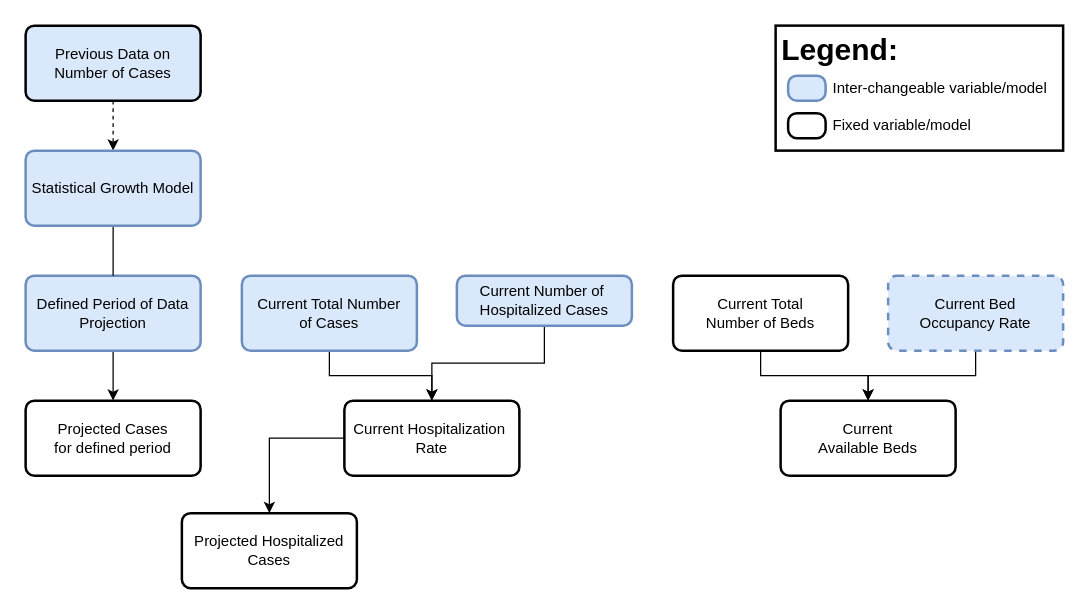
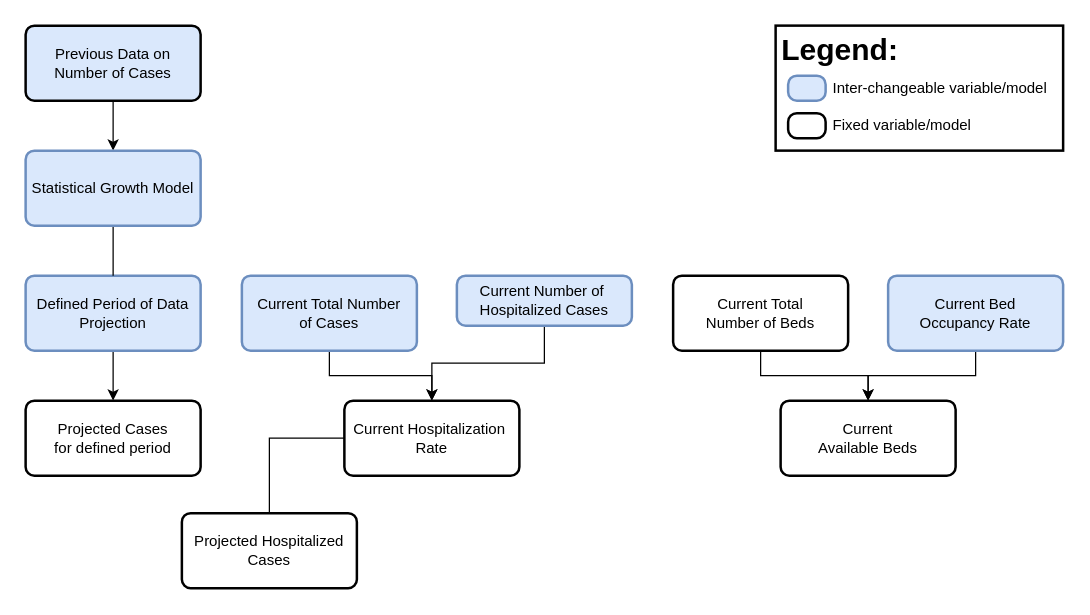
(113, 121) -> (113, 121)
(976, 313) -> (976, 313)
(269, 503) -> (269, 506)
